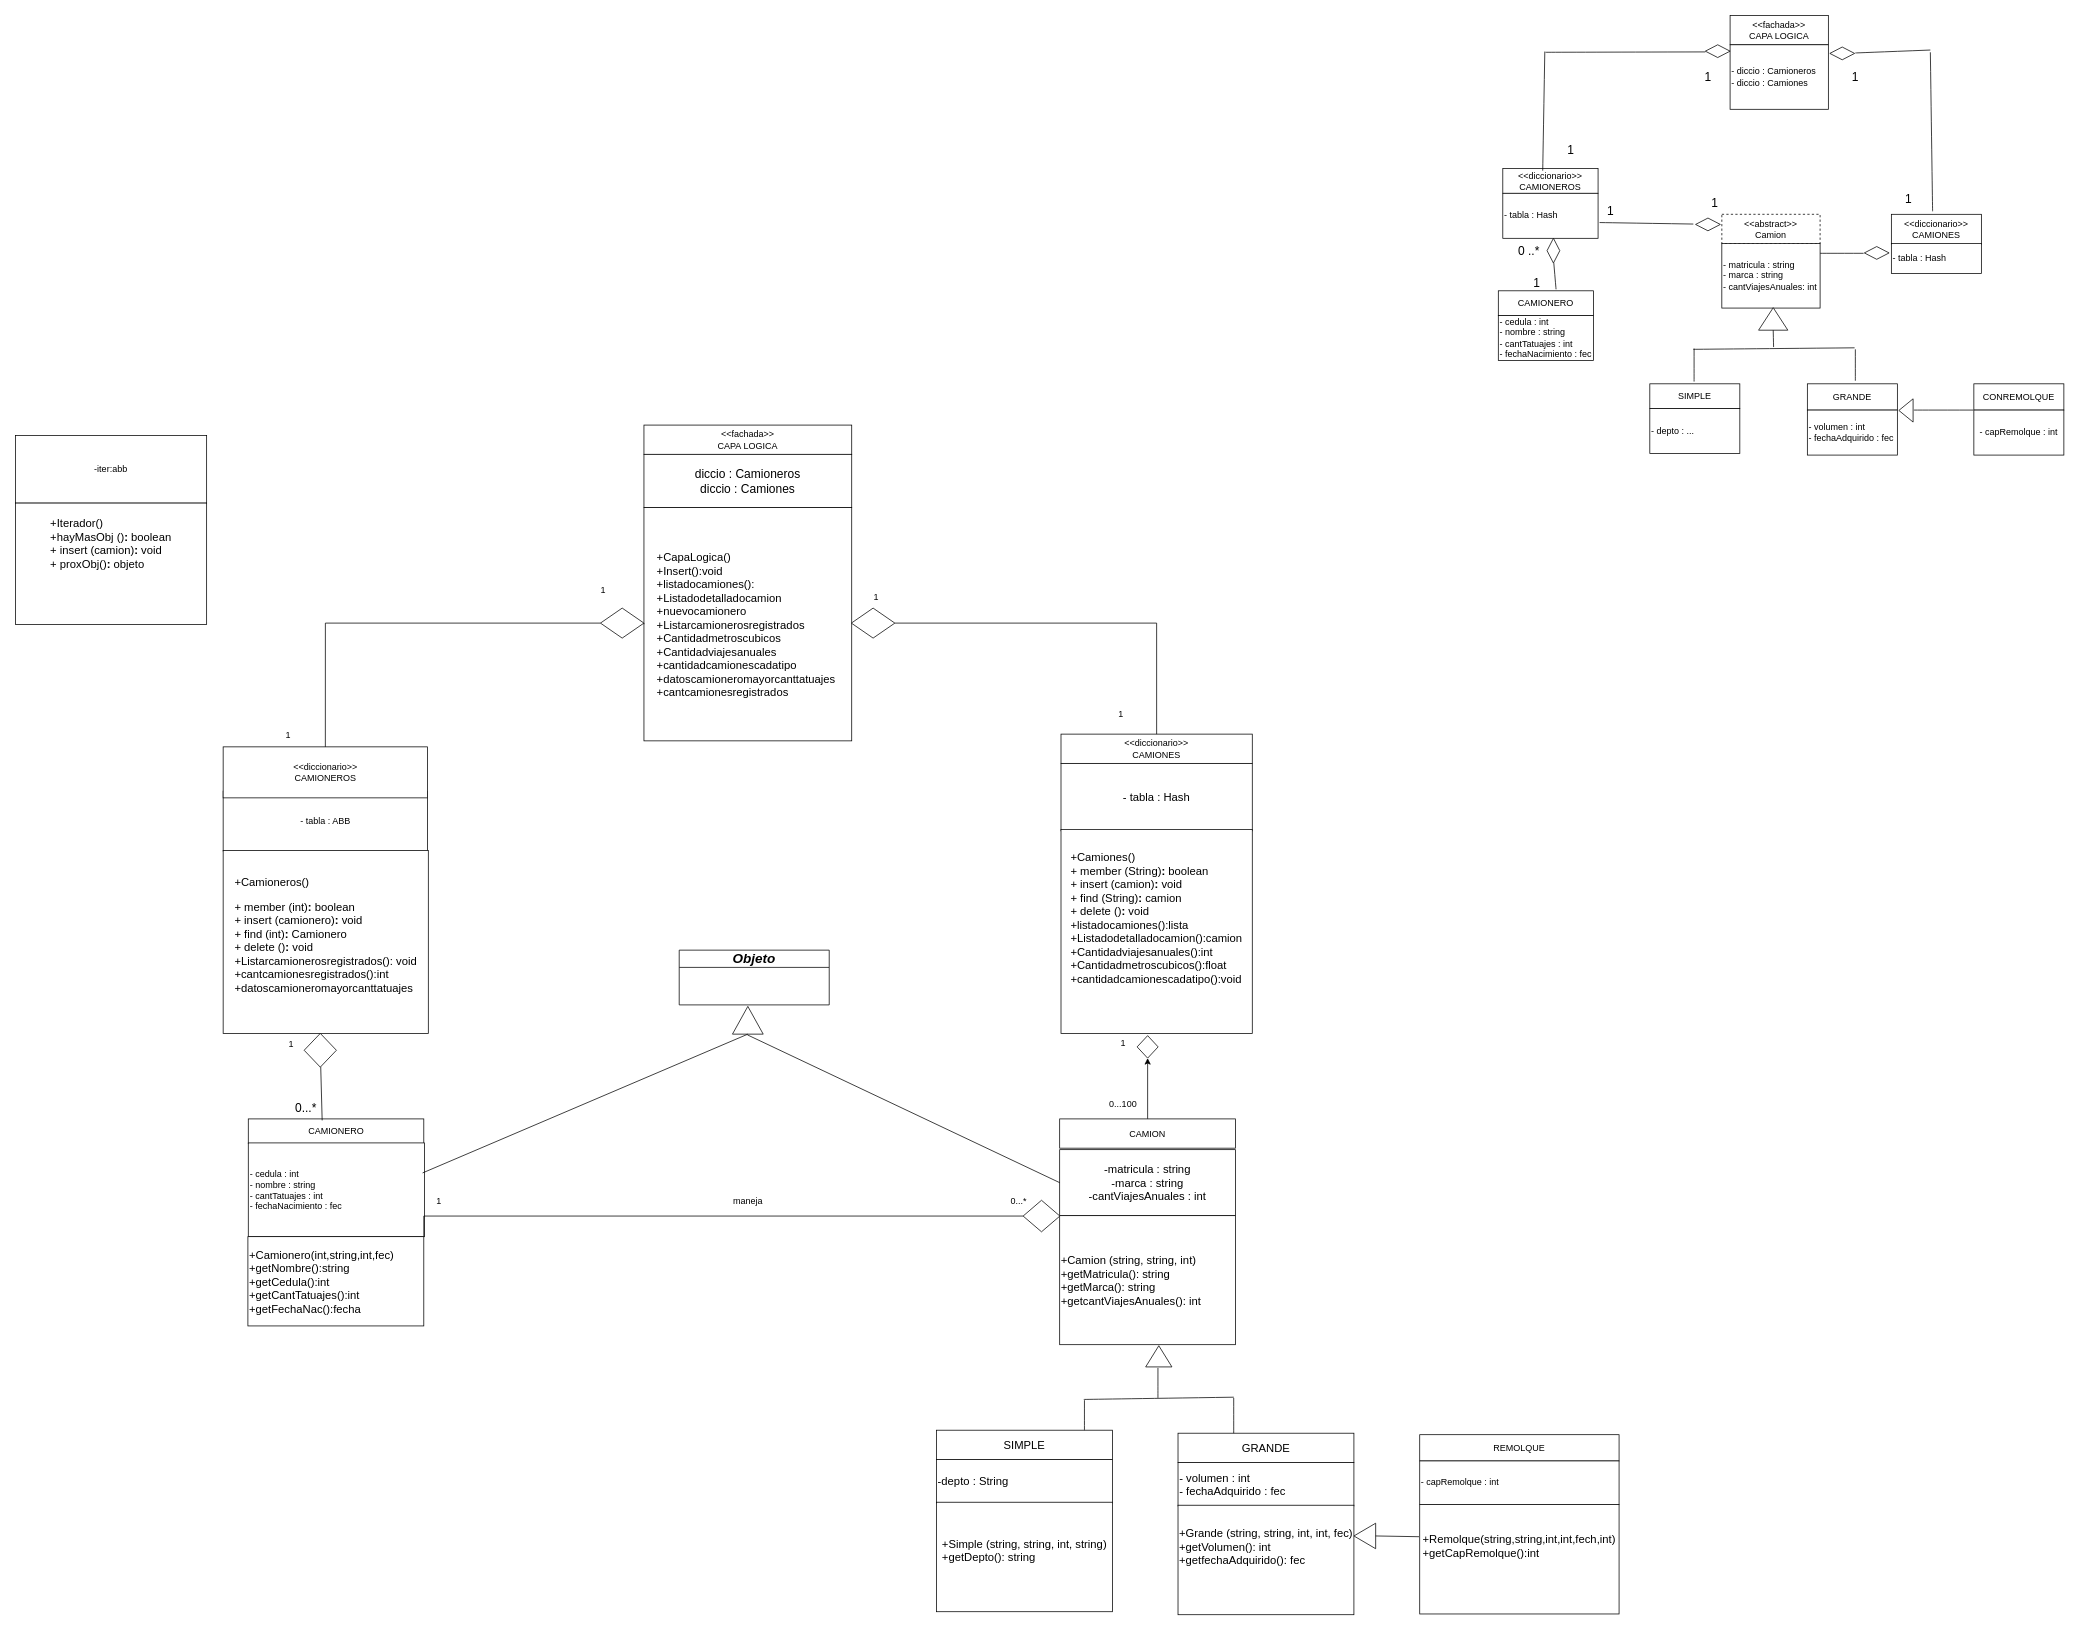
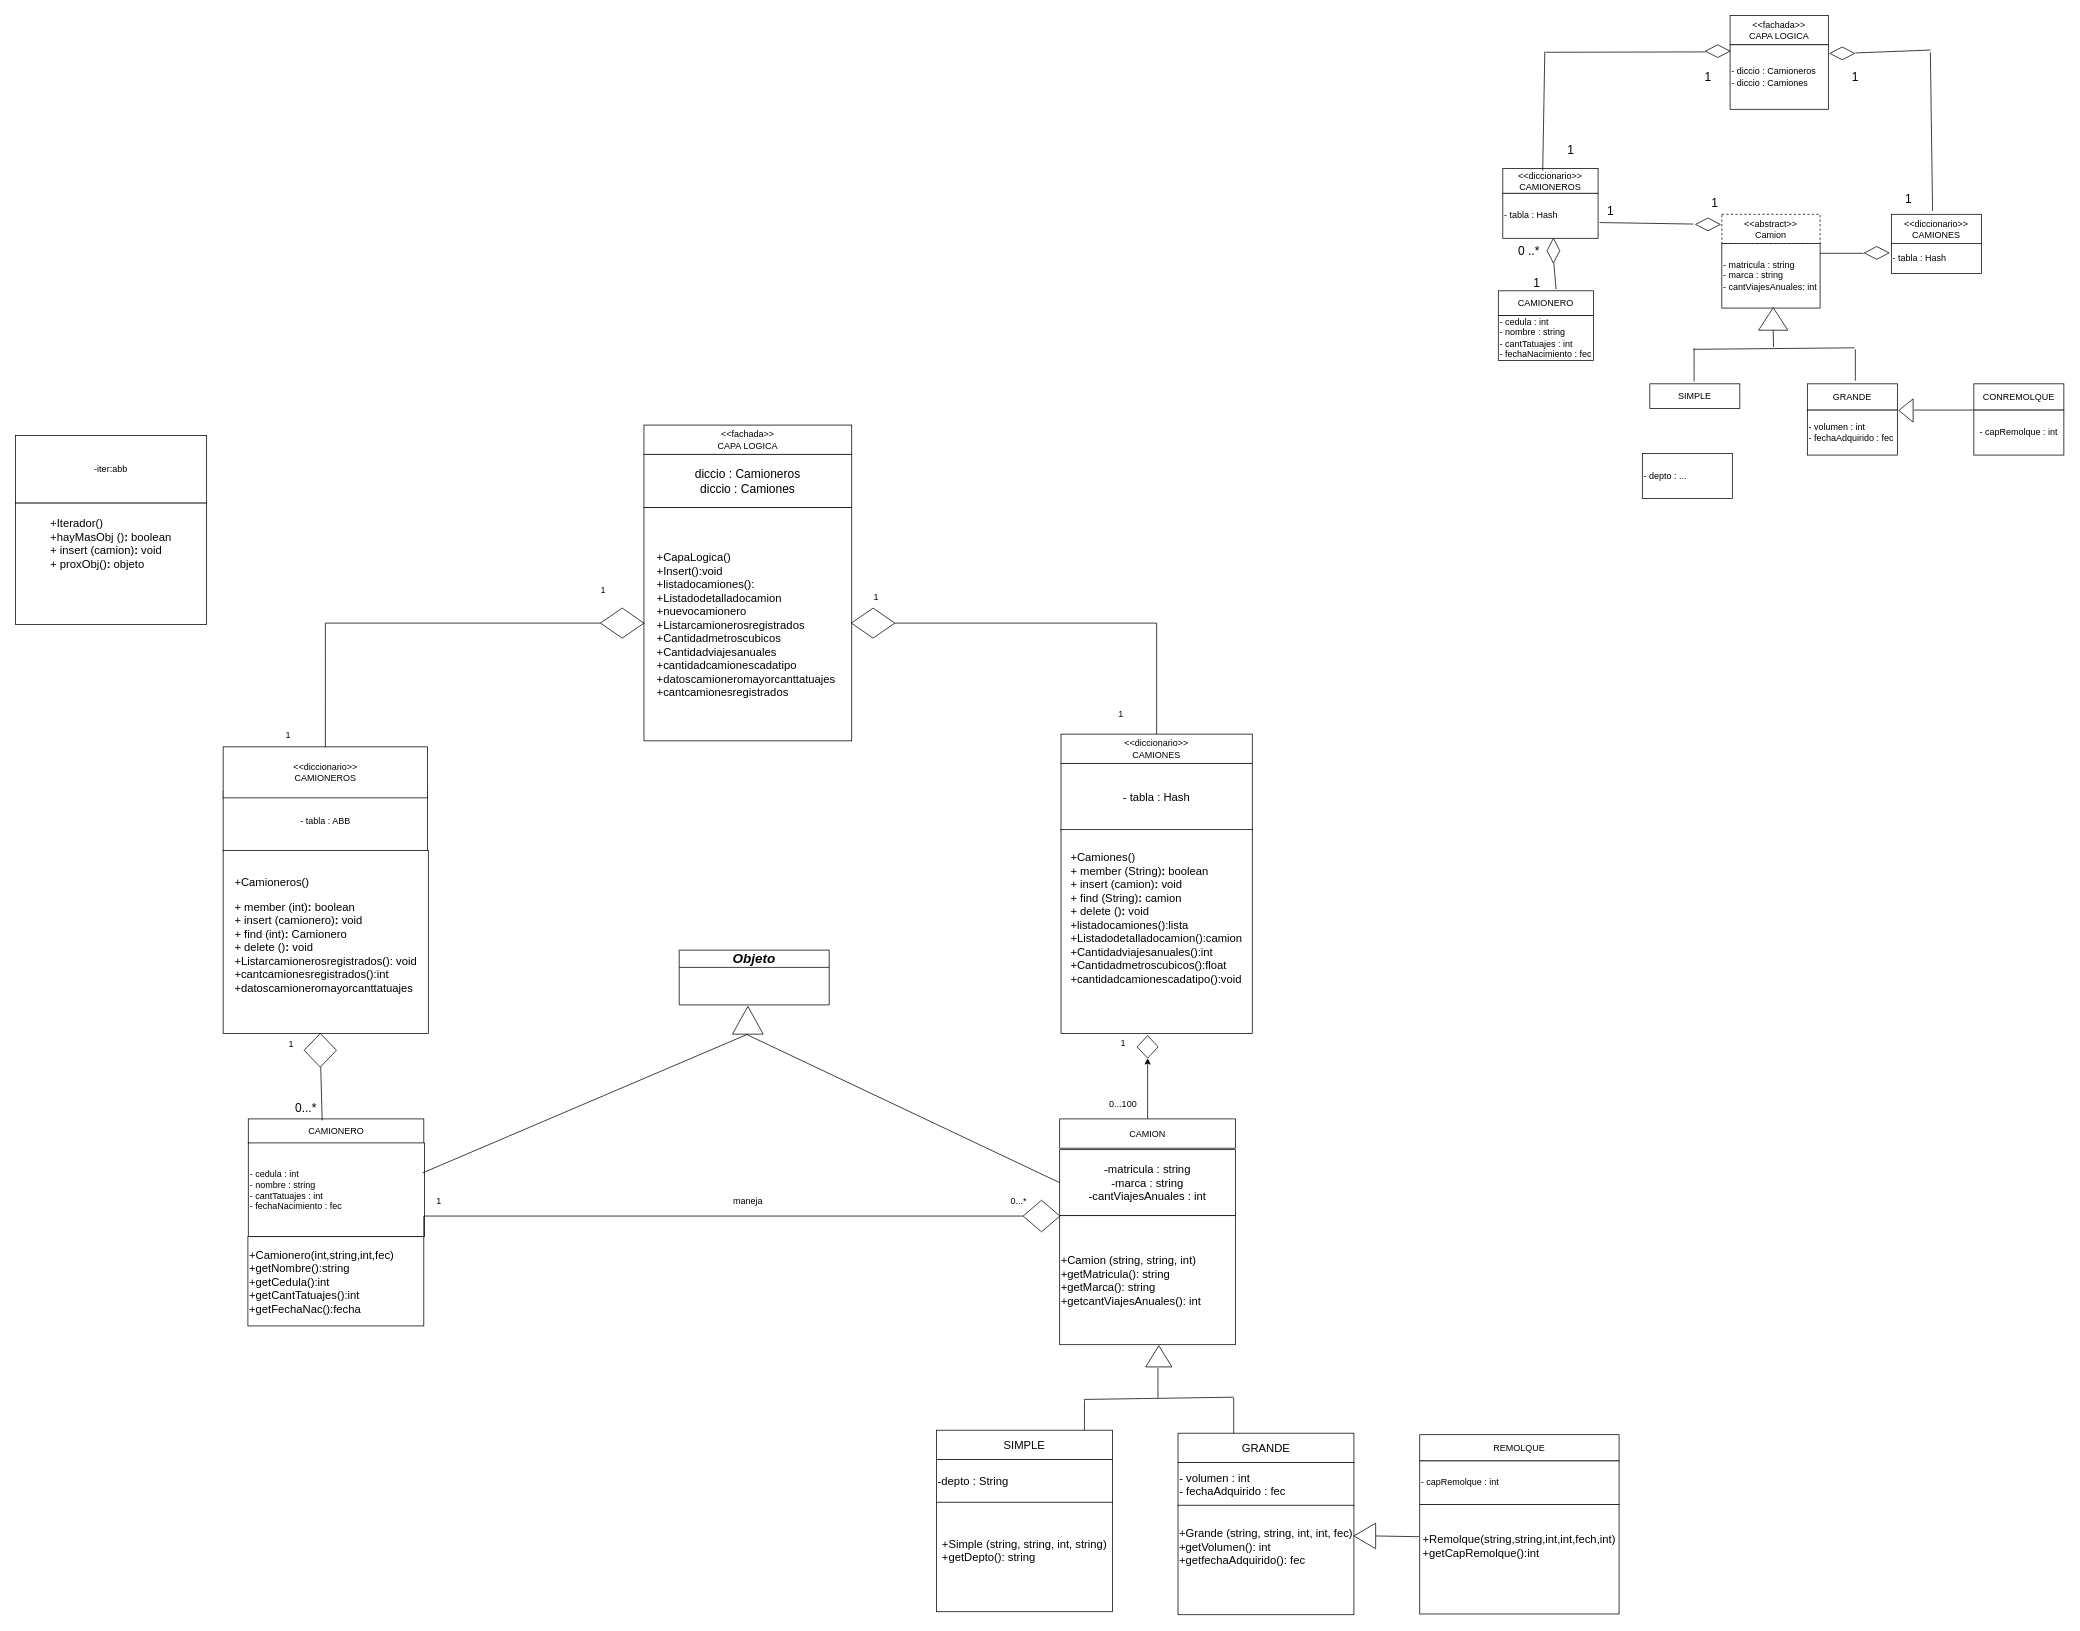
(1695, 431) -> (1687, 476)
